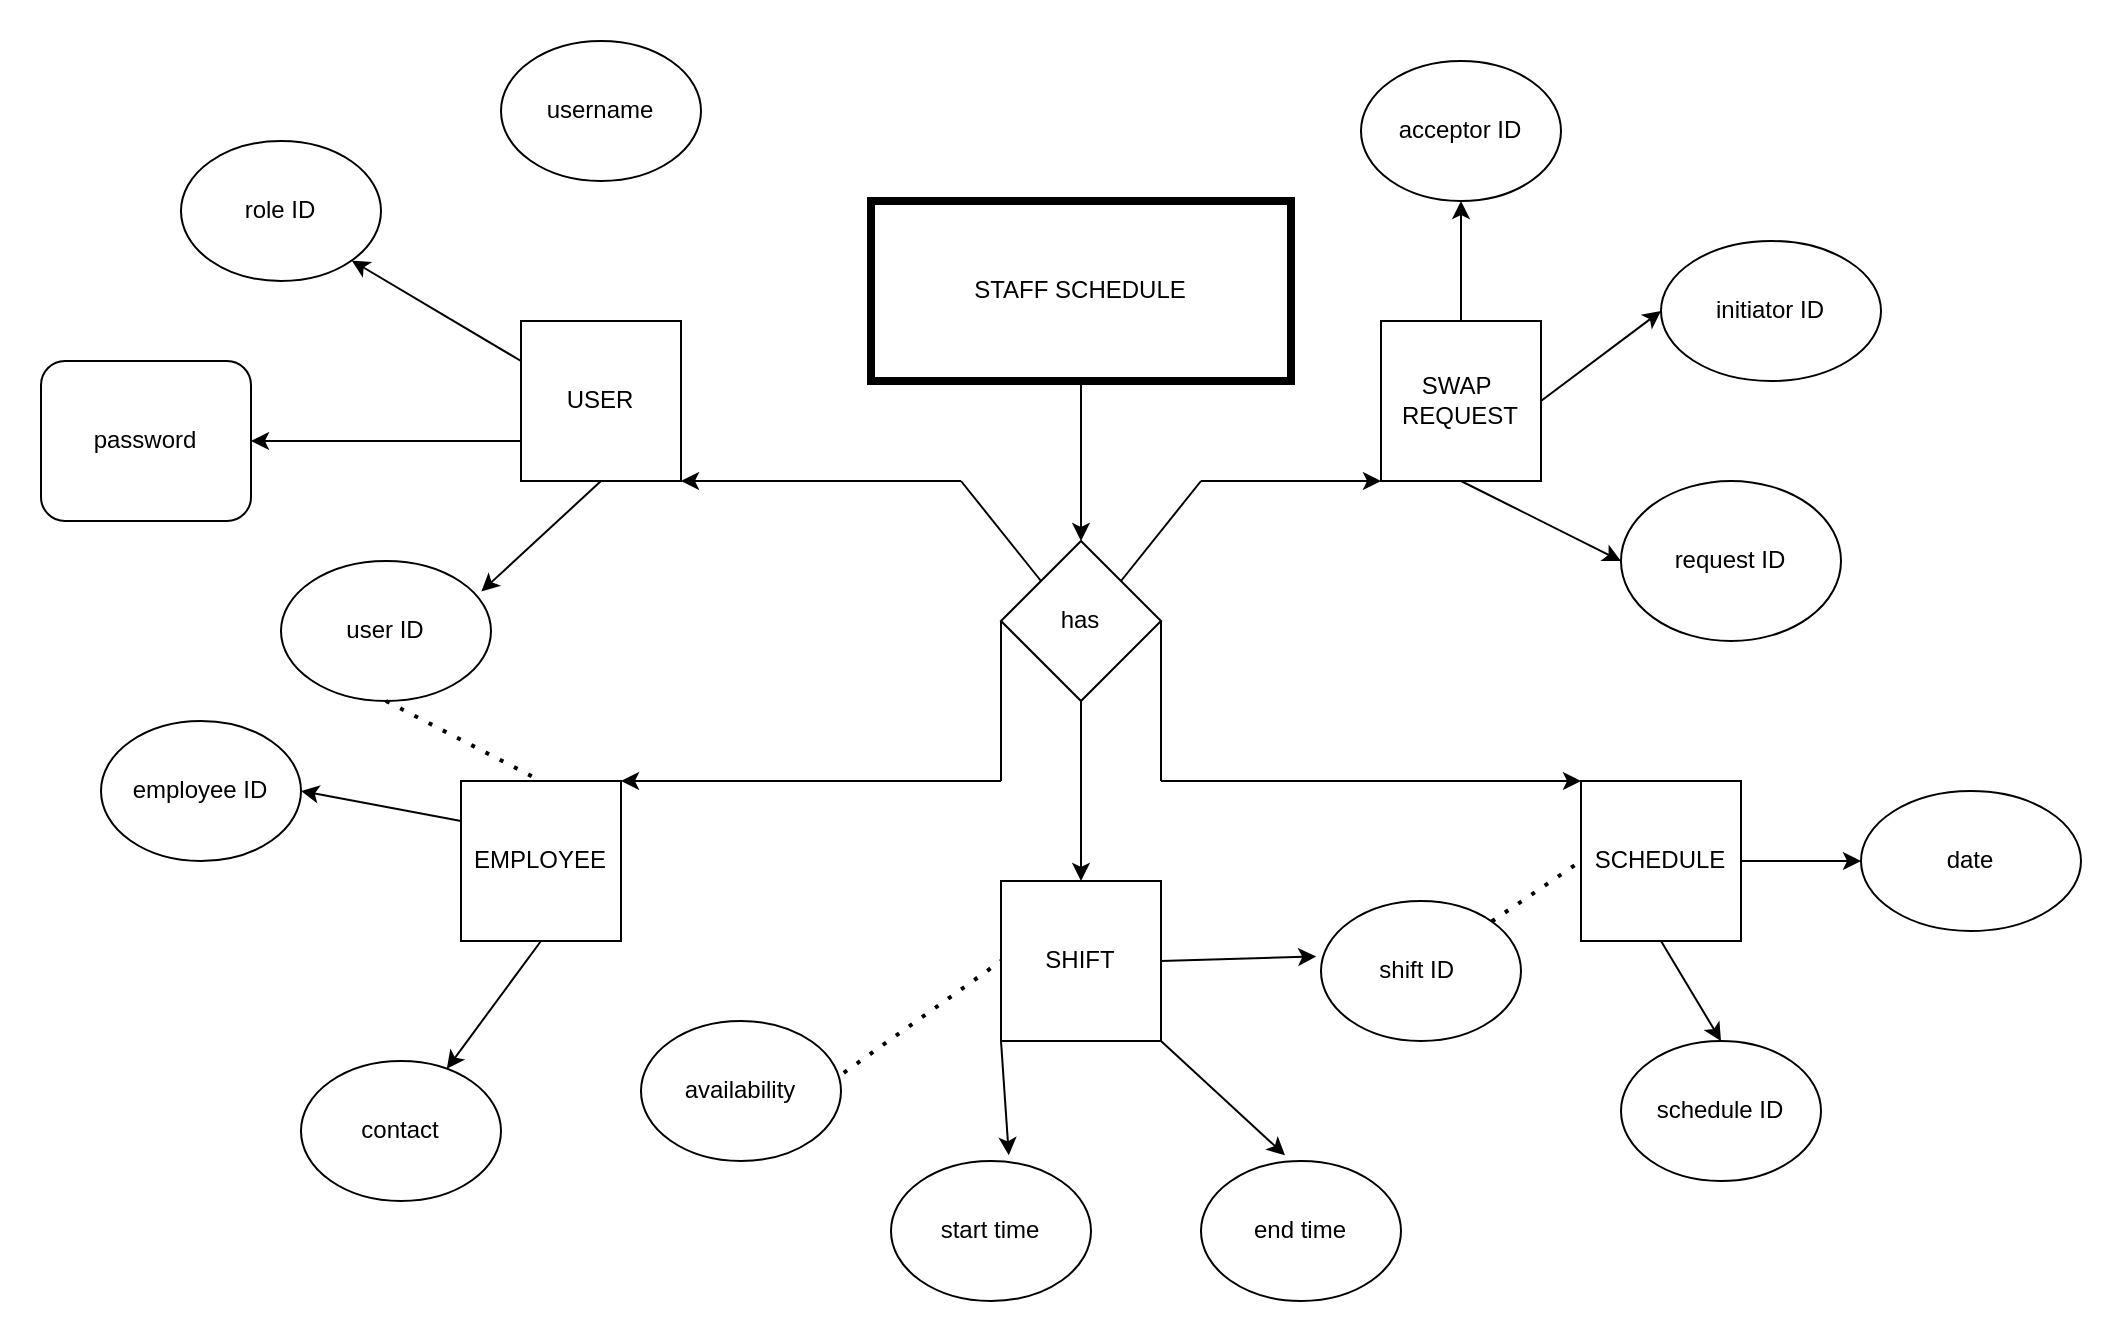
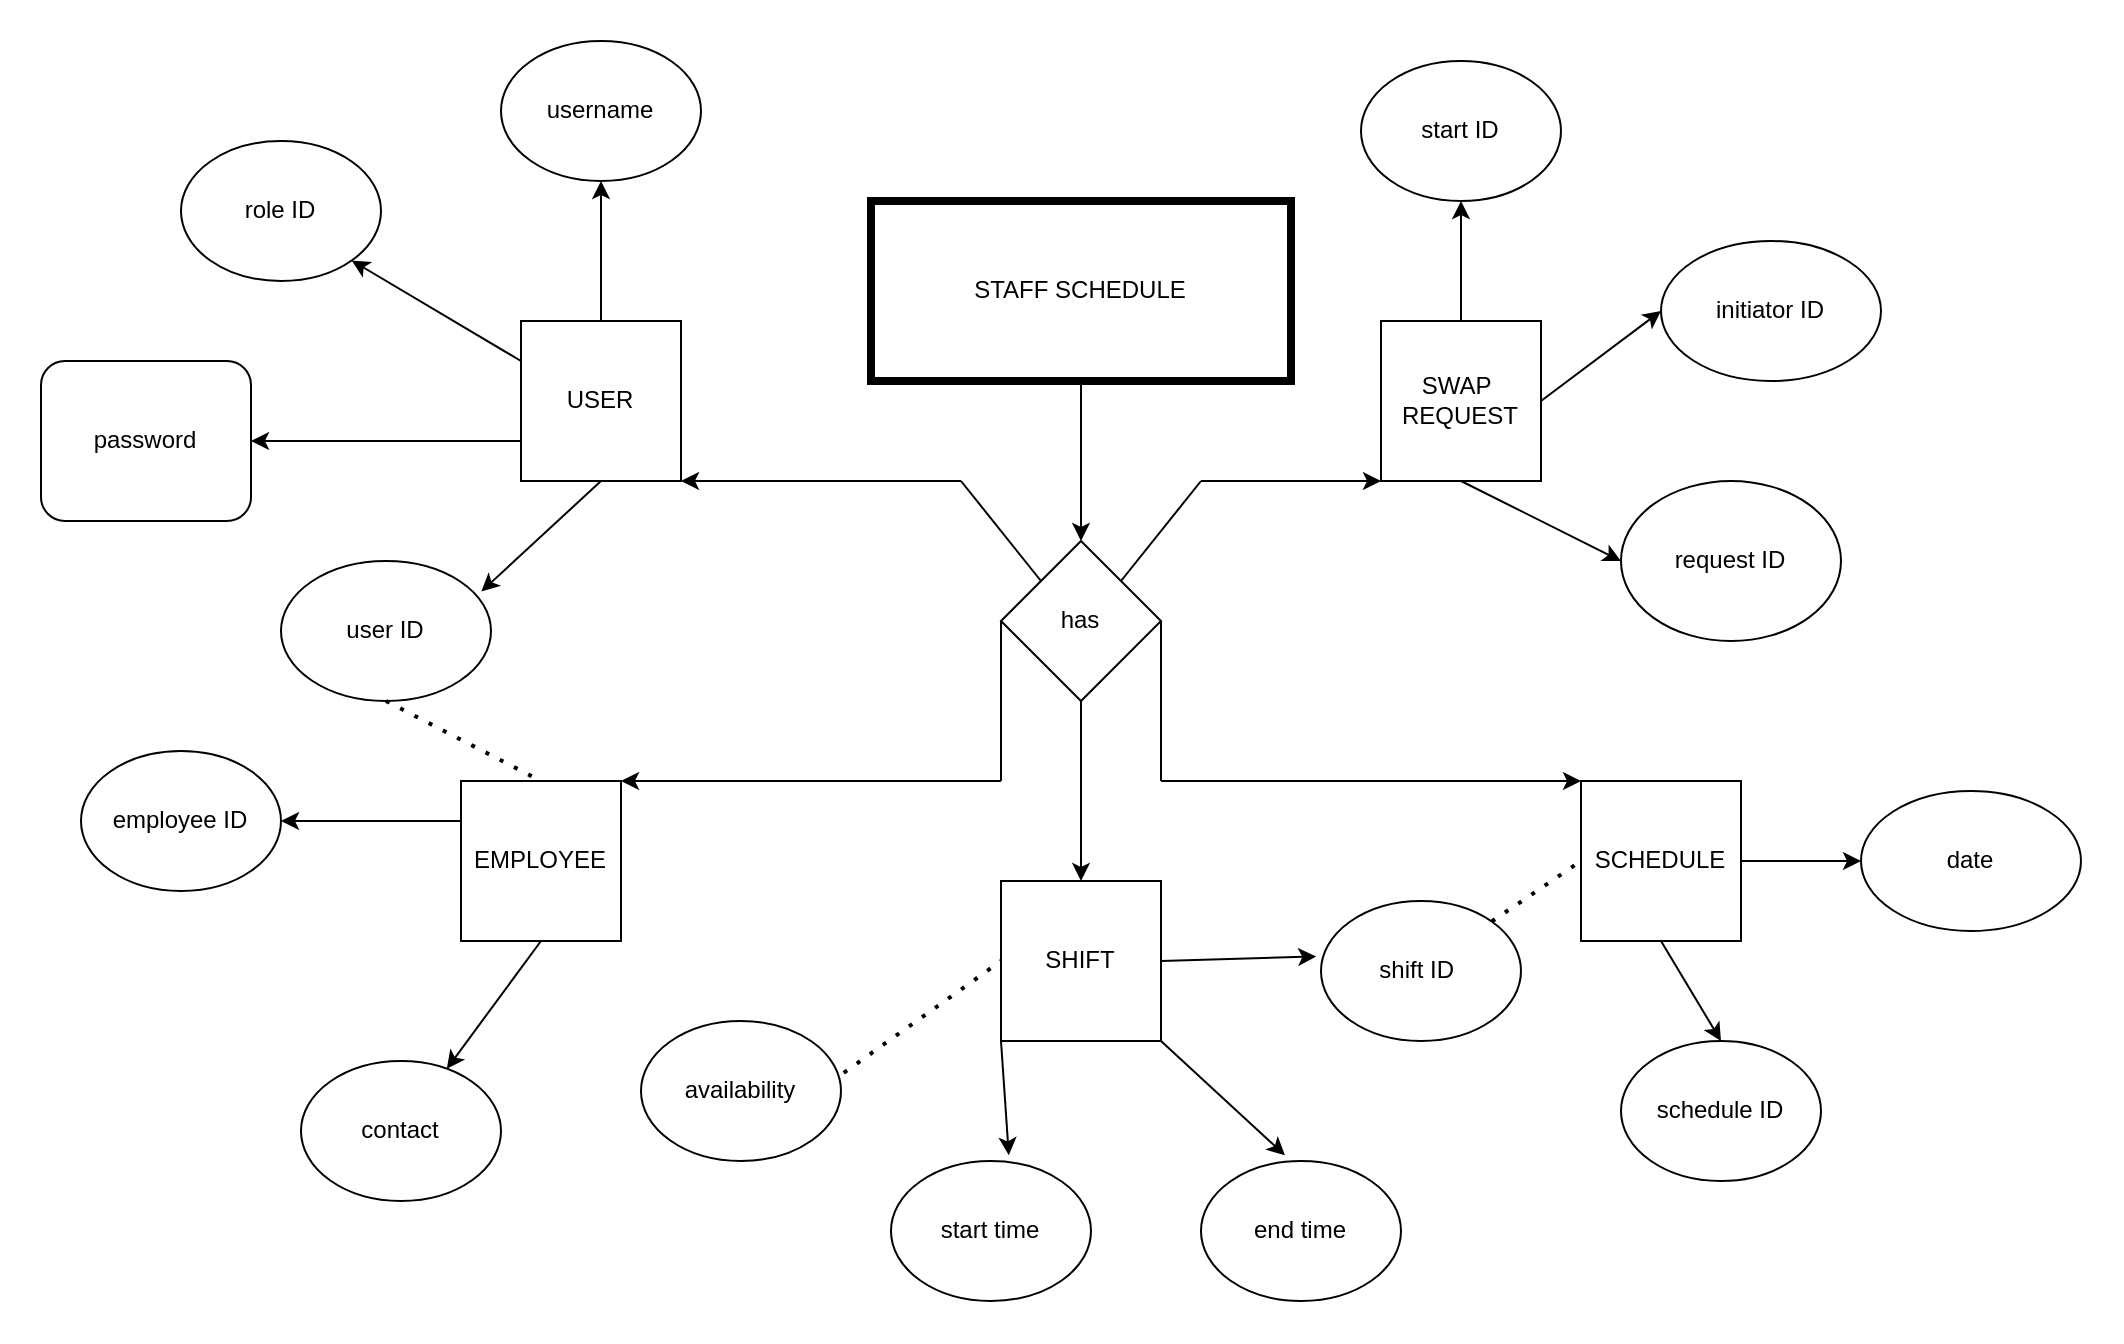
(1461, 131) -> (1461, 131)
none -> (601, 258)
(201, 791) -> (181, 821)
